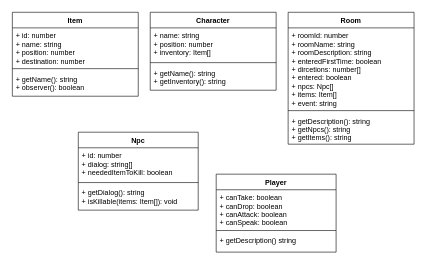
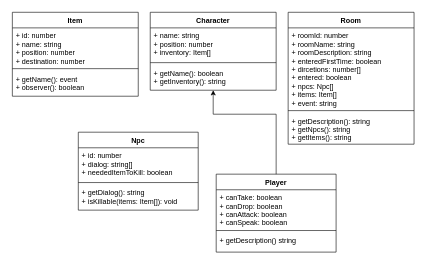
(188, 73) -> (190, 73)
(50, 79) -> (49, 79)
none -> (276, 114)
